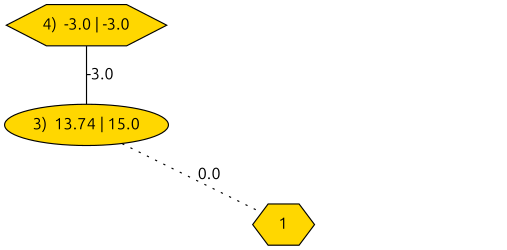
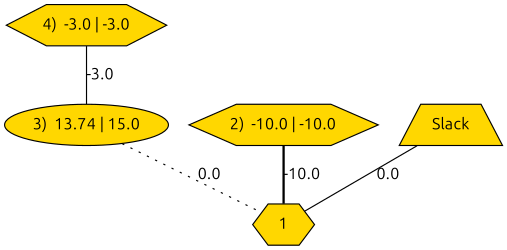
none -> (284, 125)
none -> (451, 125)
